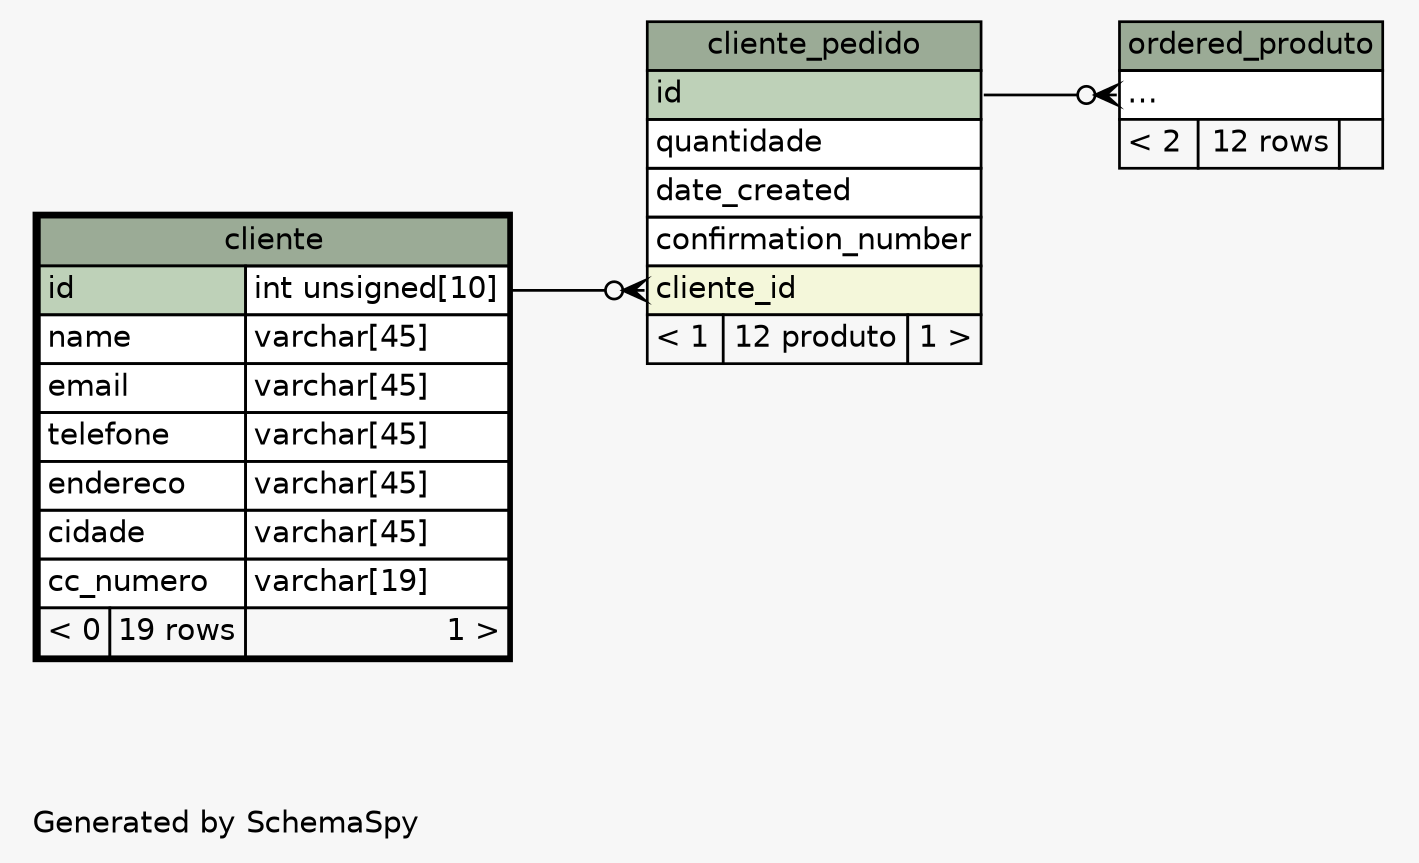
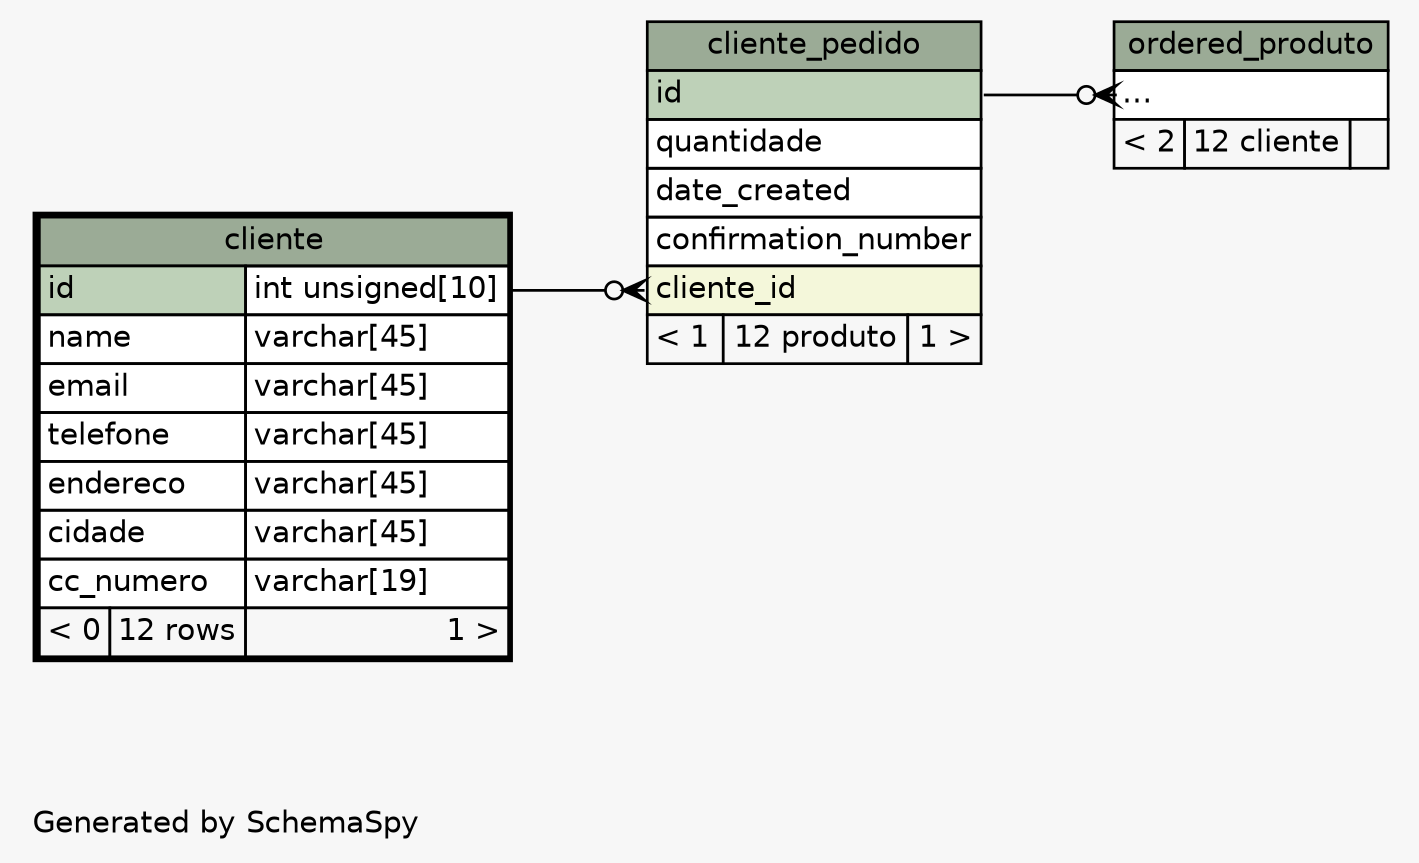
(1271, 142) -> (1267, 142)
(178, 631) -> (178, 631)
